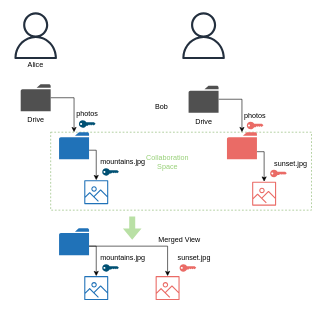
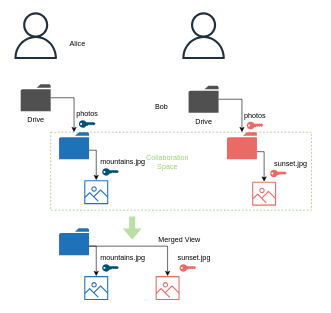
(36, 65) -> (78, 44)
